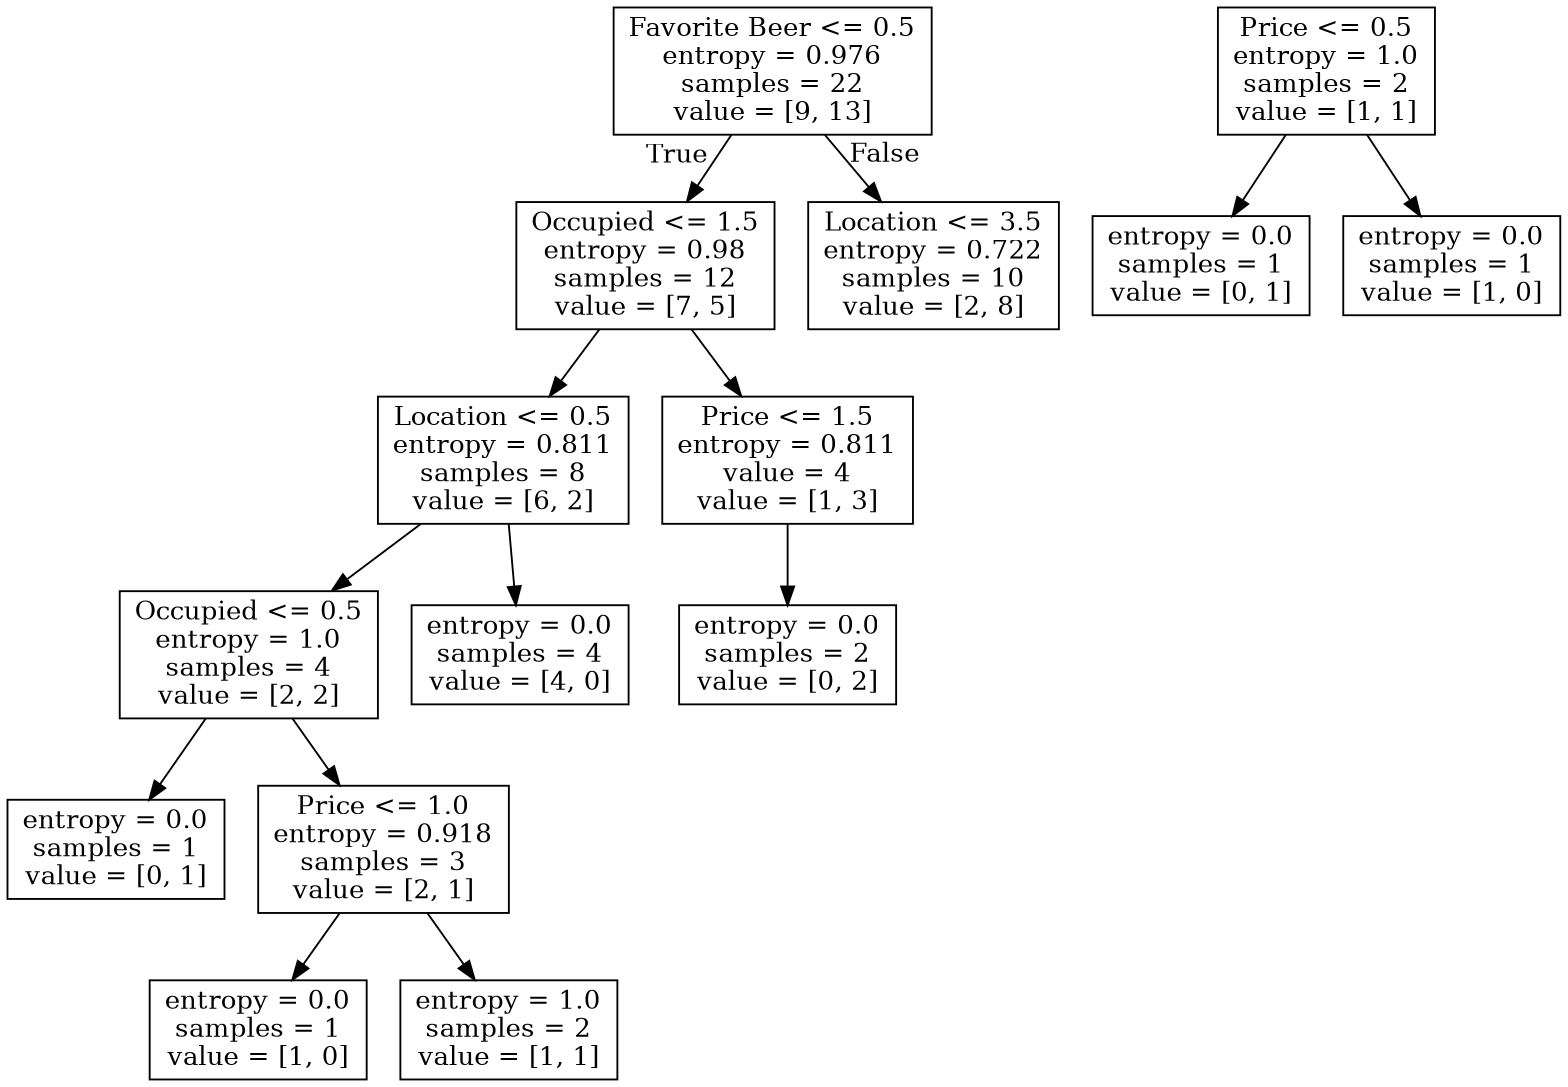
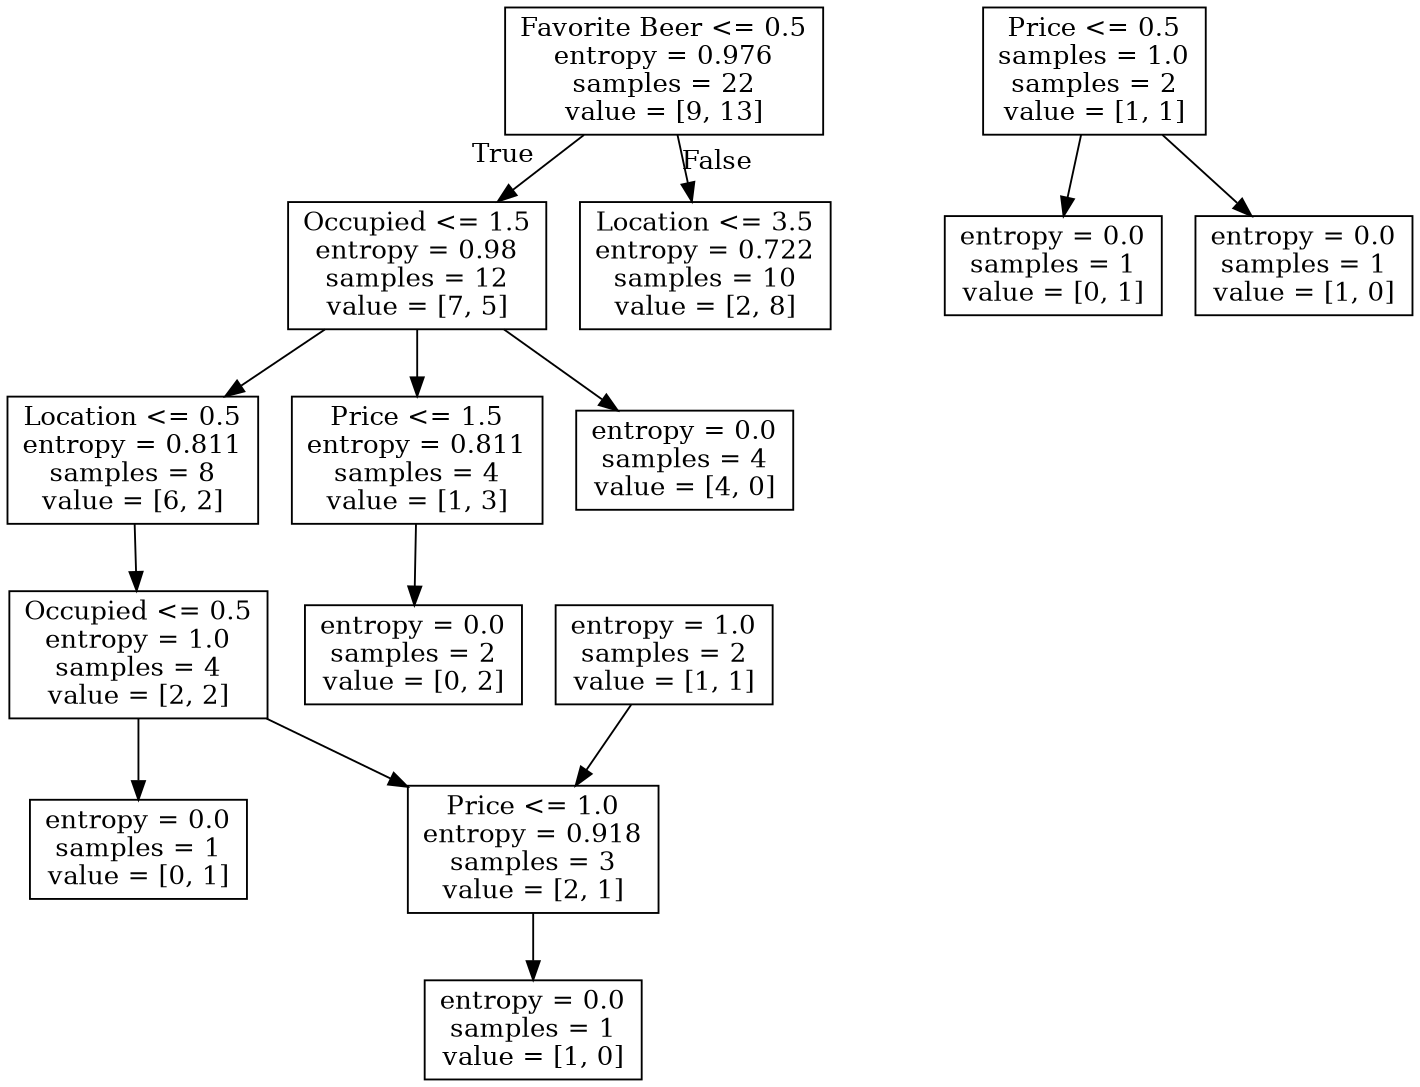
(1326, 71) -> (1094, 71)
(788, 460) -> (417, 460)
(511, 555) -> (553, 364)
(446, 939) -> (609, 737)
